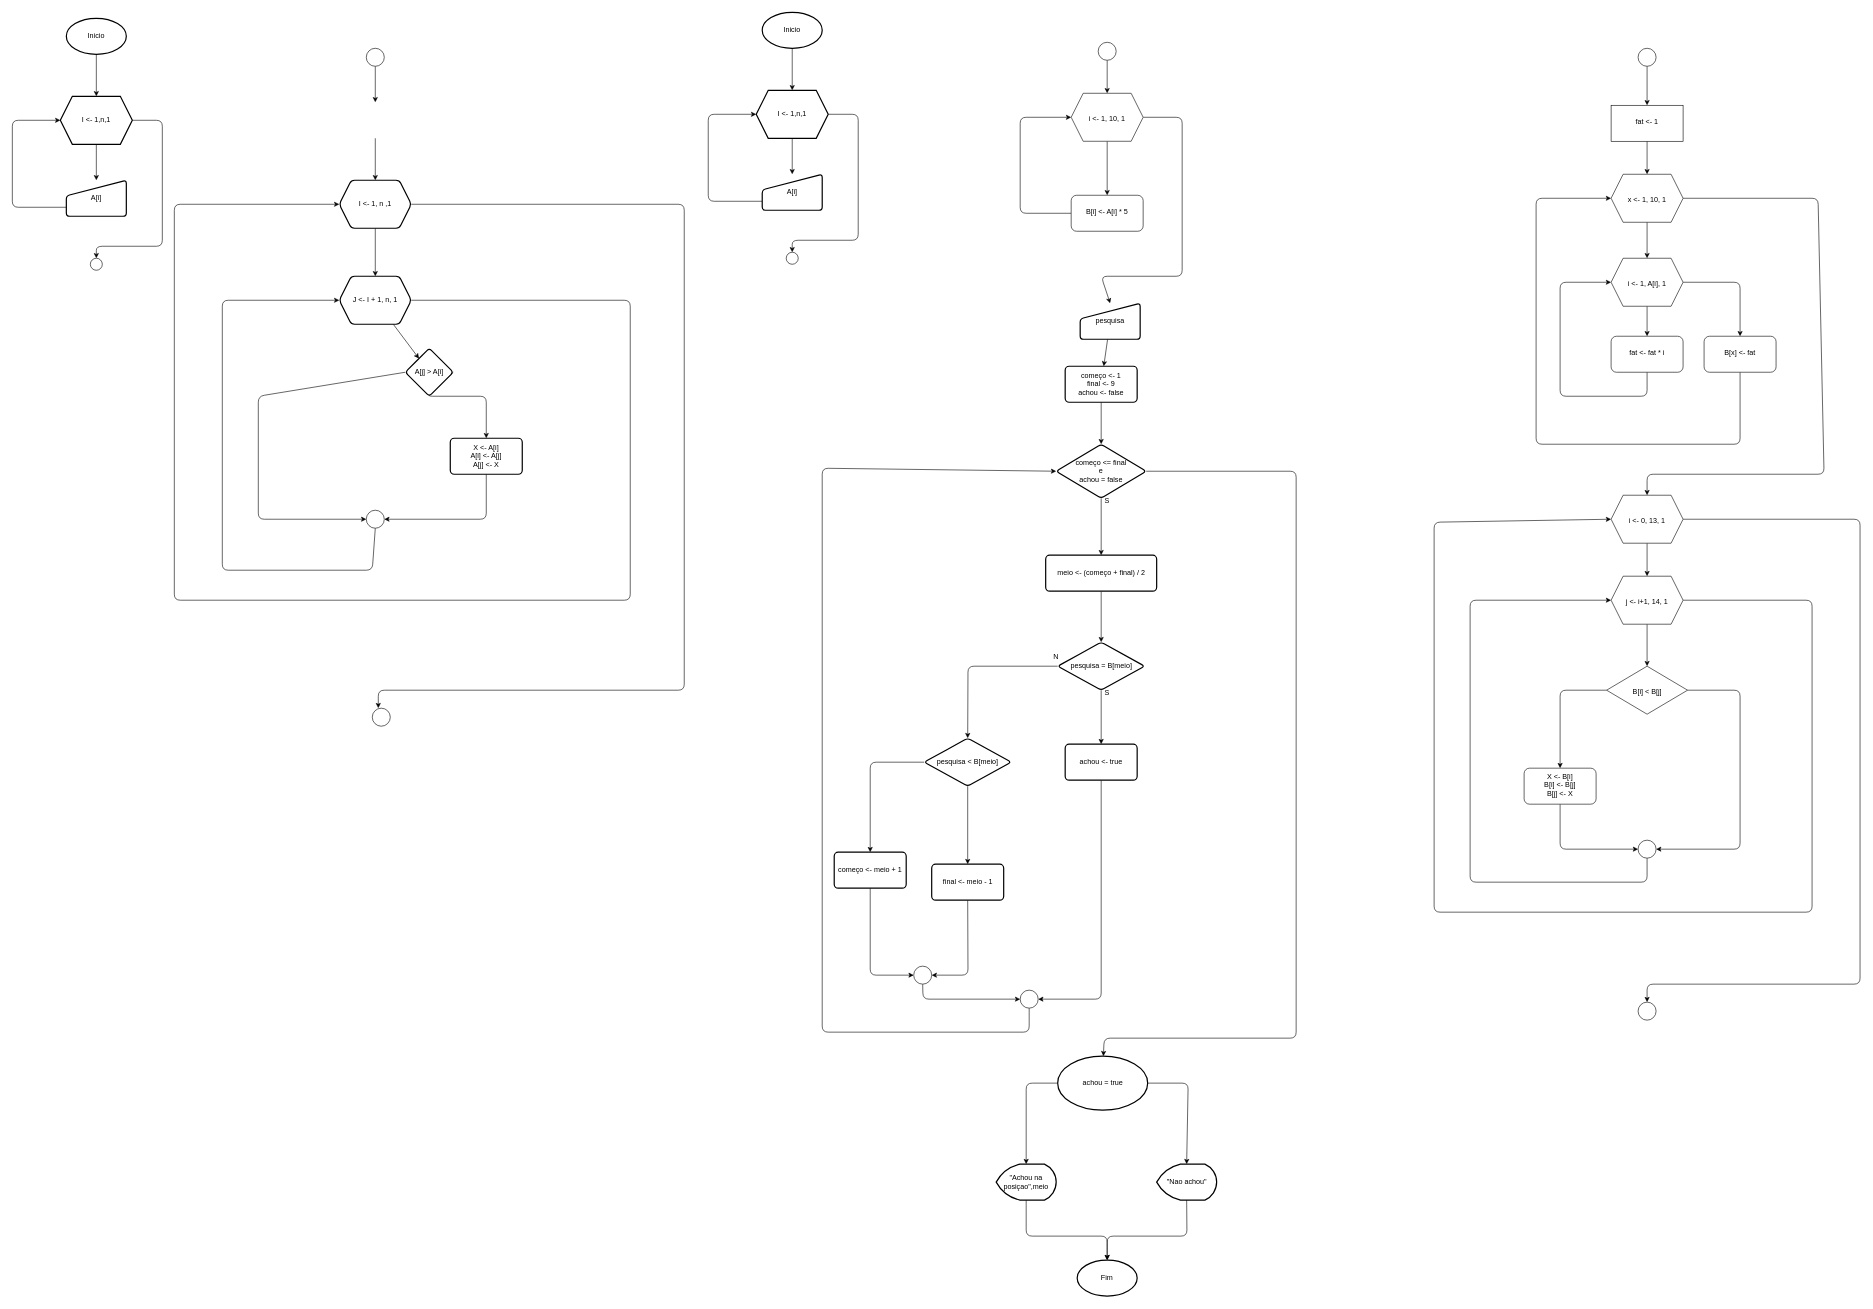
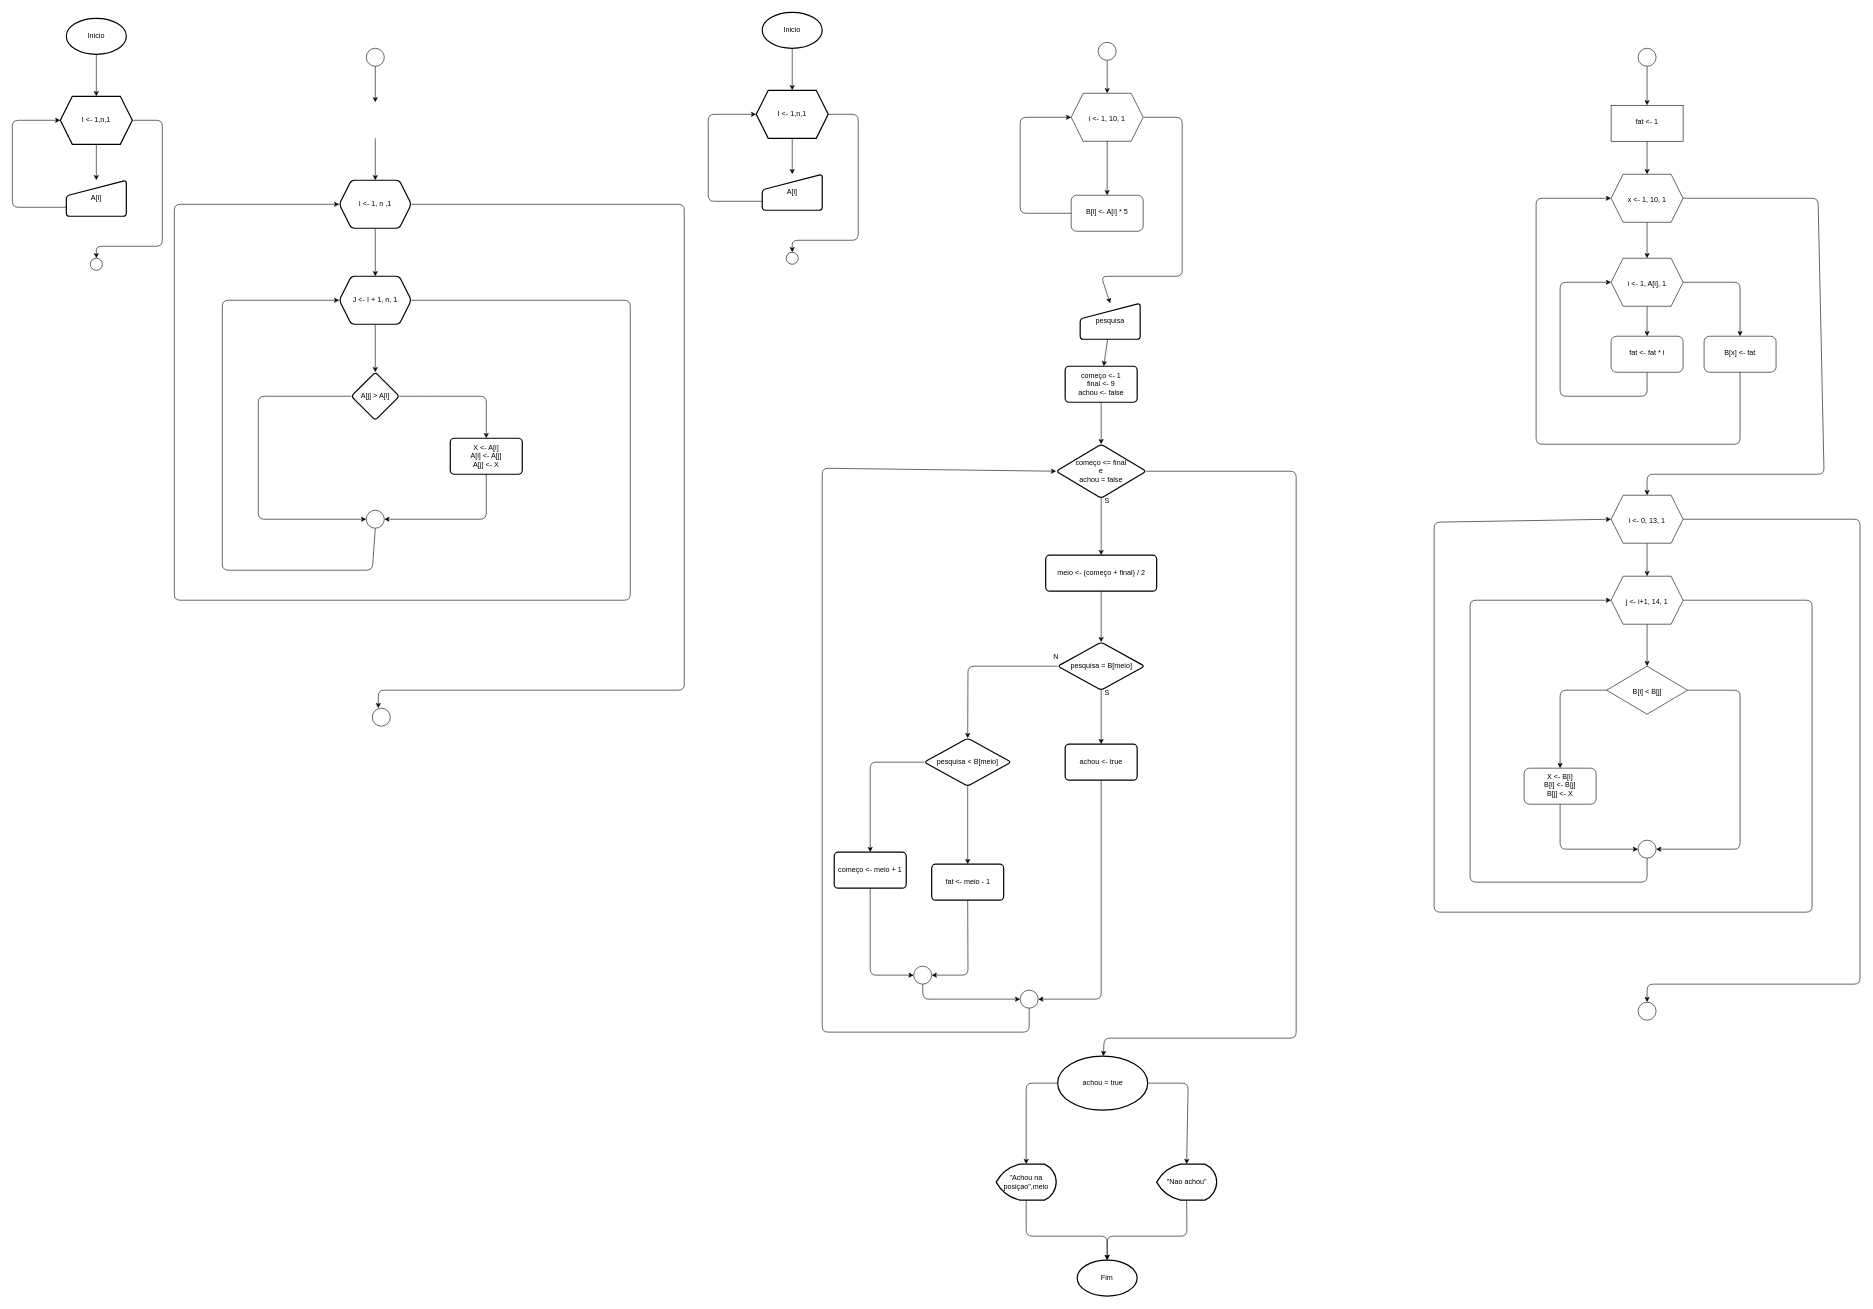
(429, 372) -> (375, 396)
(968, 882) -> (968, 882)
